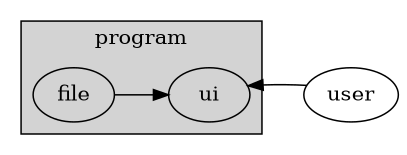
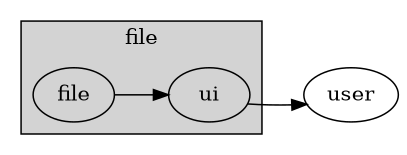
(142, 38) -> (142, 38)
(285, 85) -> (272, 105)
